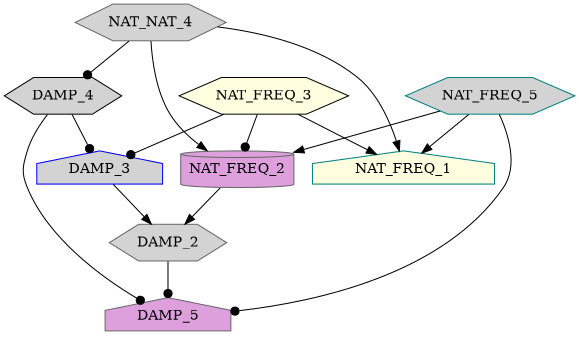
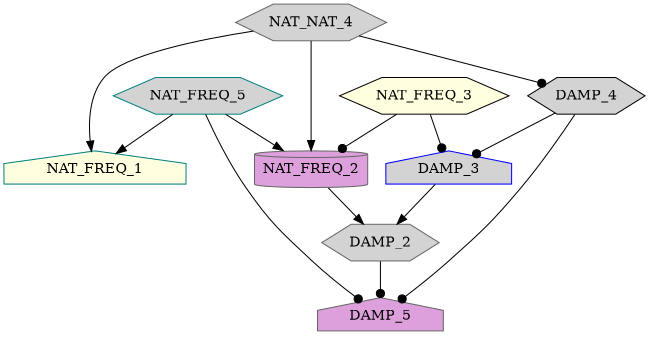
(333, 132) -> none
